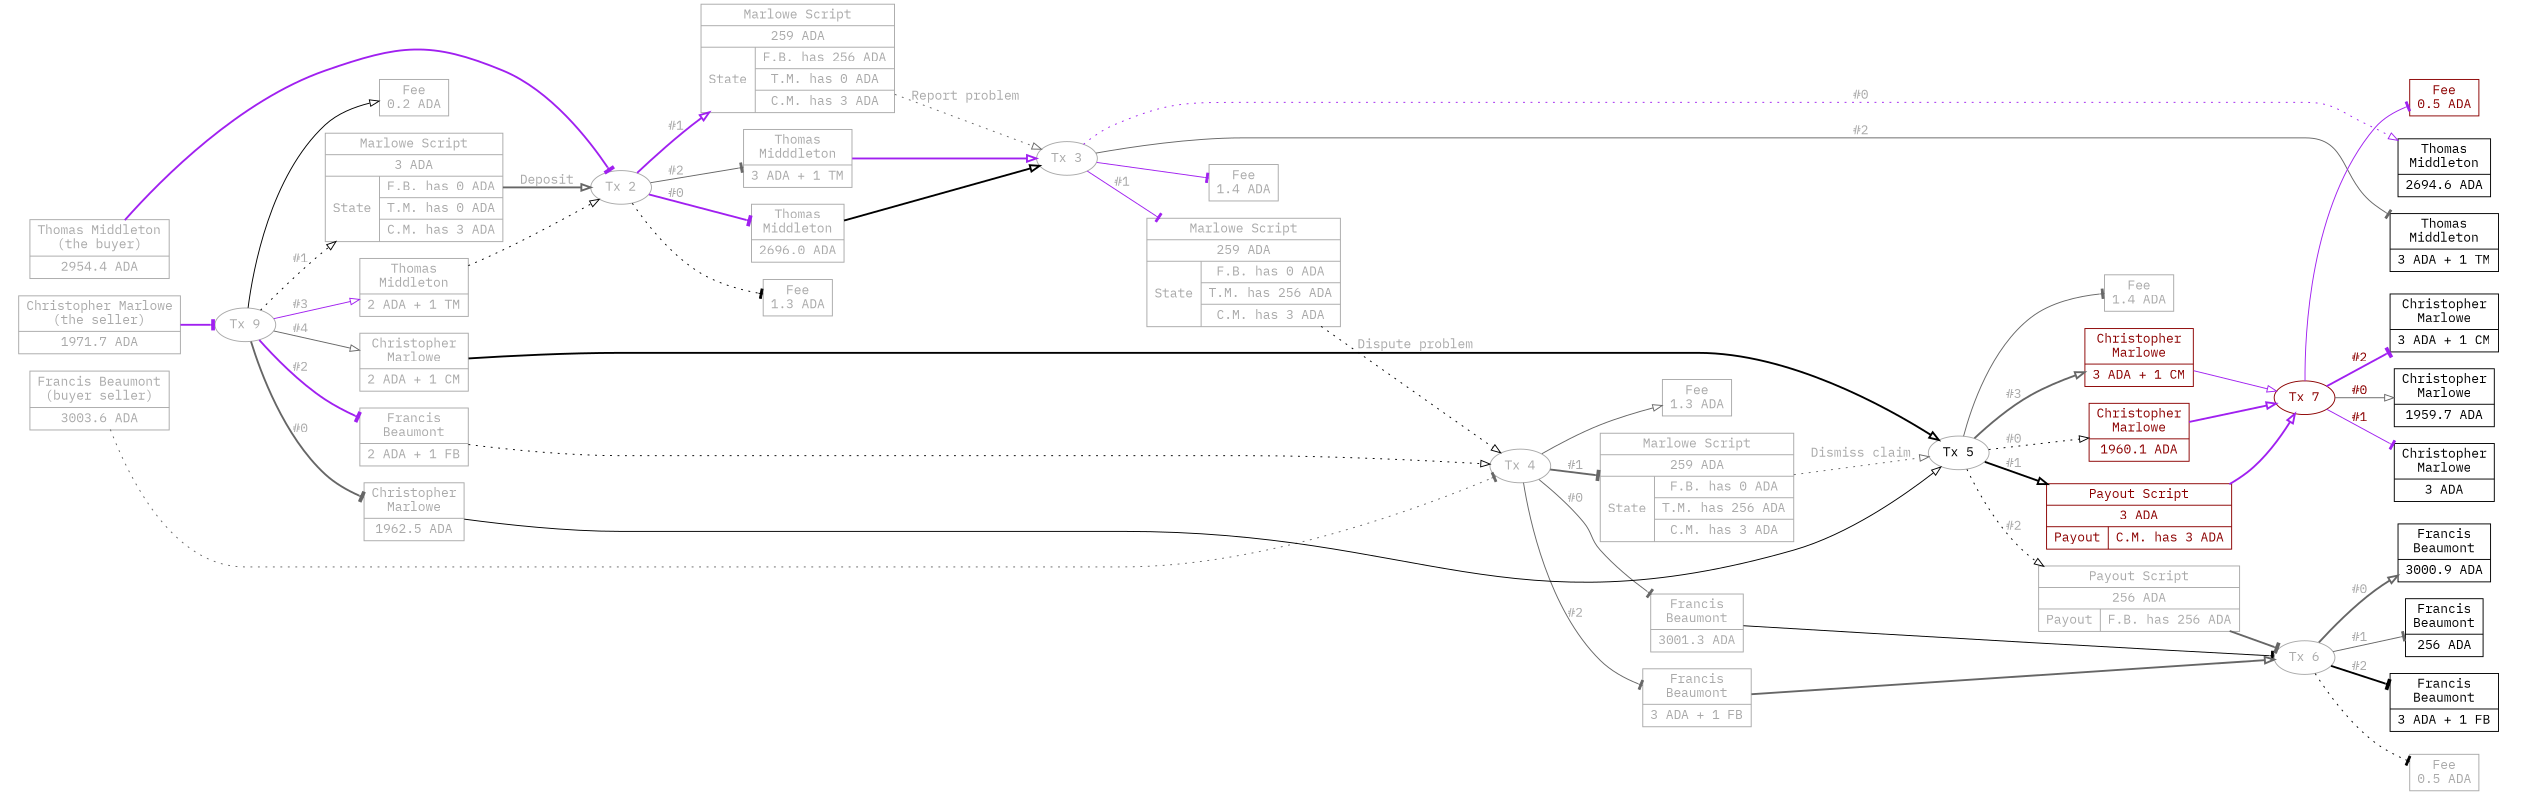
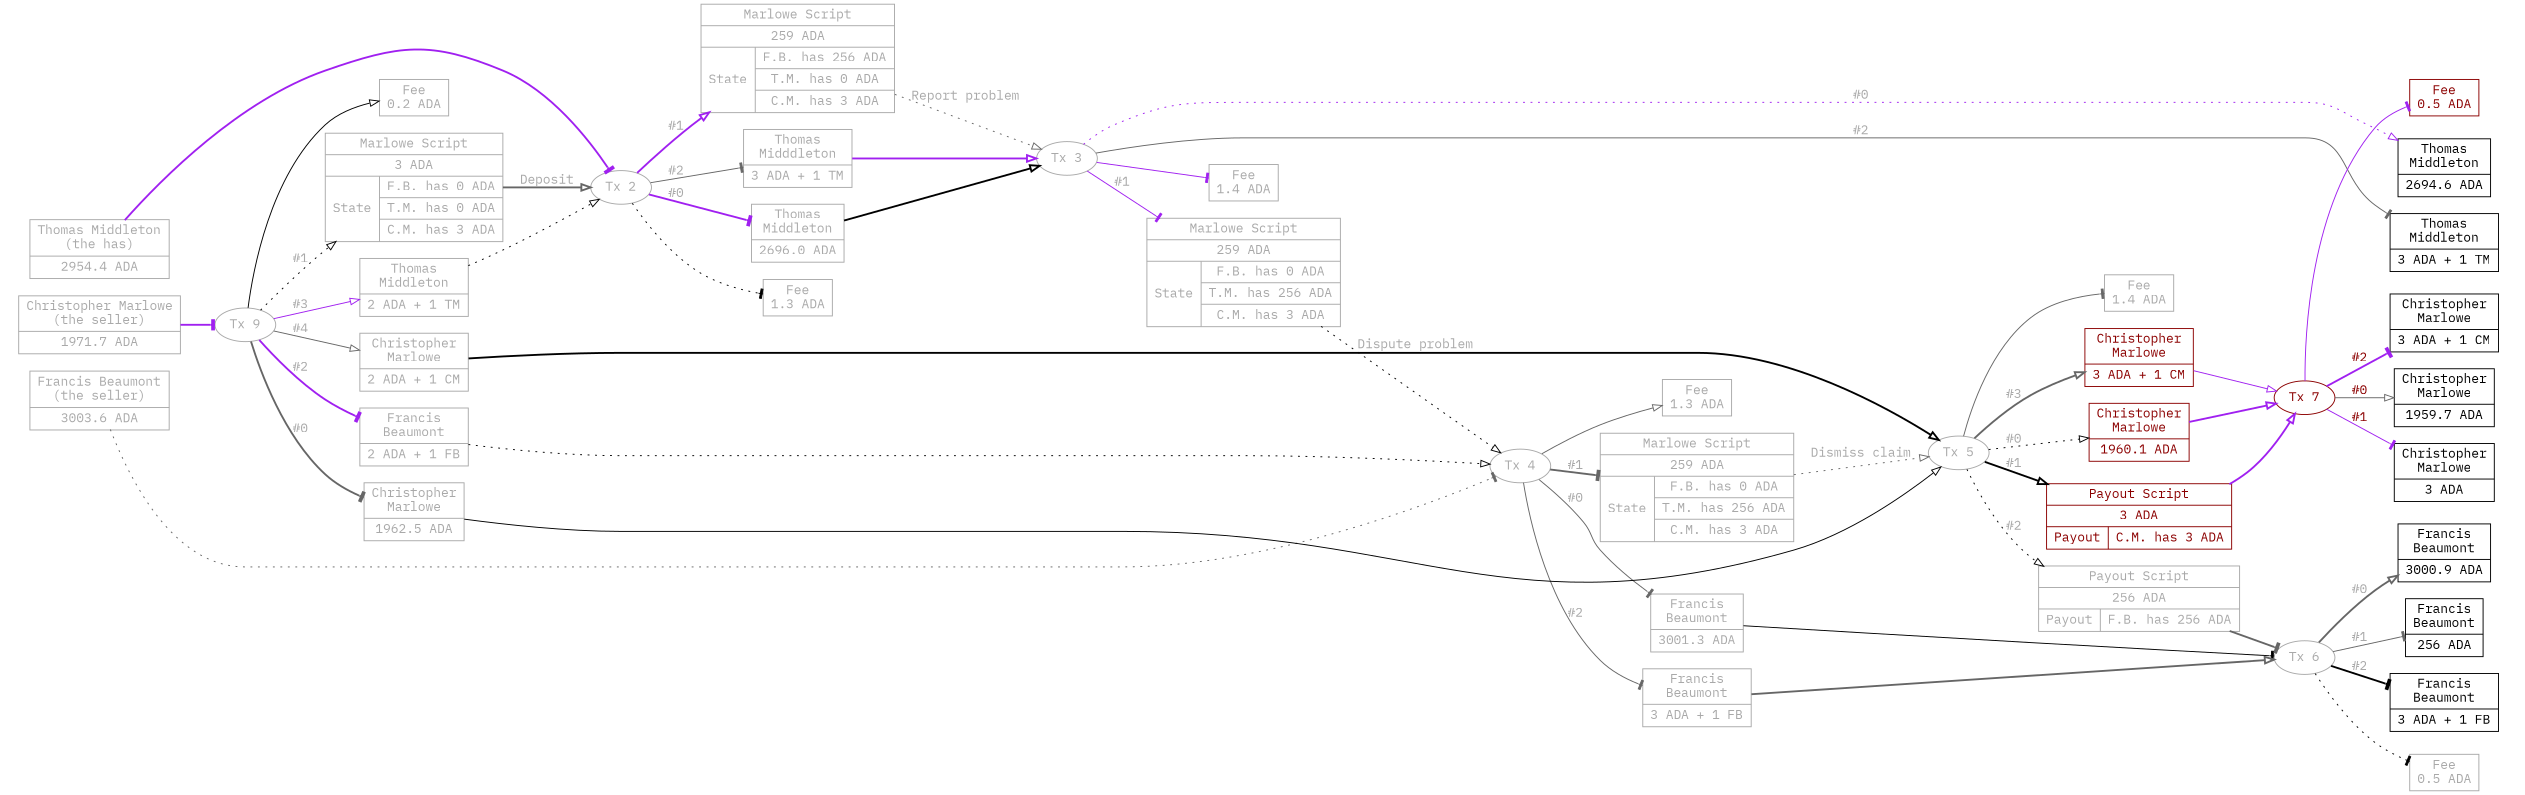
(100, 244) -> (100, 244)
(100, 396) -> (100, 396)
(1959, 453) -> (1959, 453)
